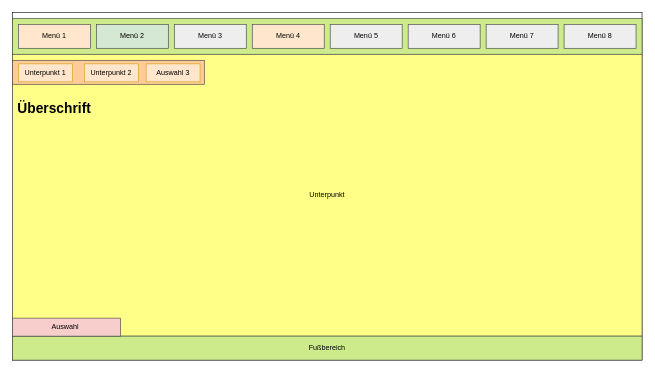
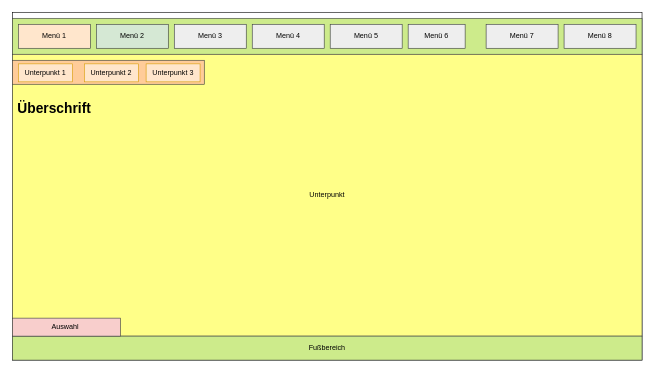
(288, 36) -> (288, 36)
(444, 36) -> (437, 36)
(173, 73) -> (173, 73)
